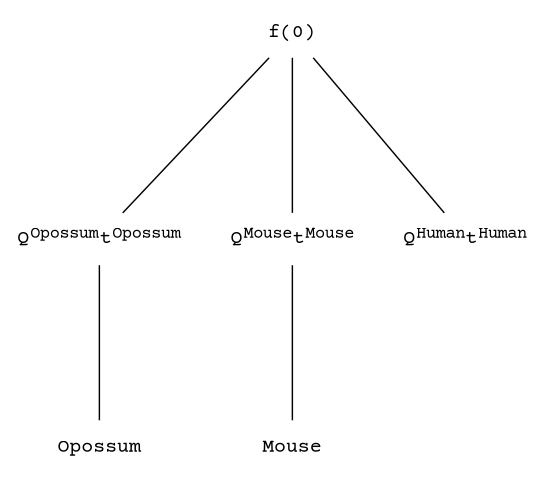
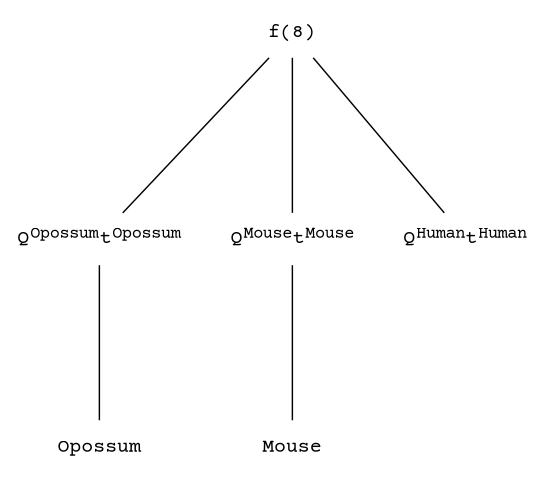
(292, 32) -> (292, 32)
